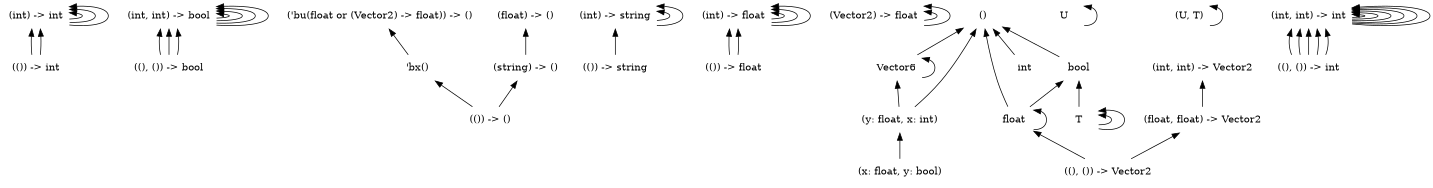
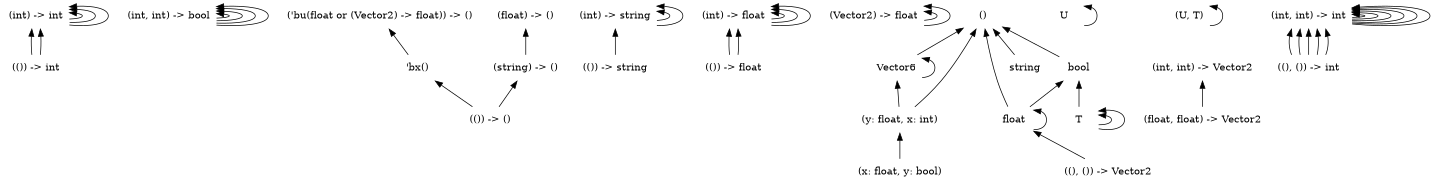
(169, 68) -> none
(1025, 68) -> (1025, 68)
(1152, 148) -> none
